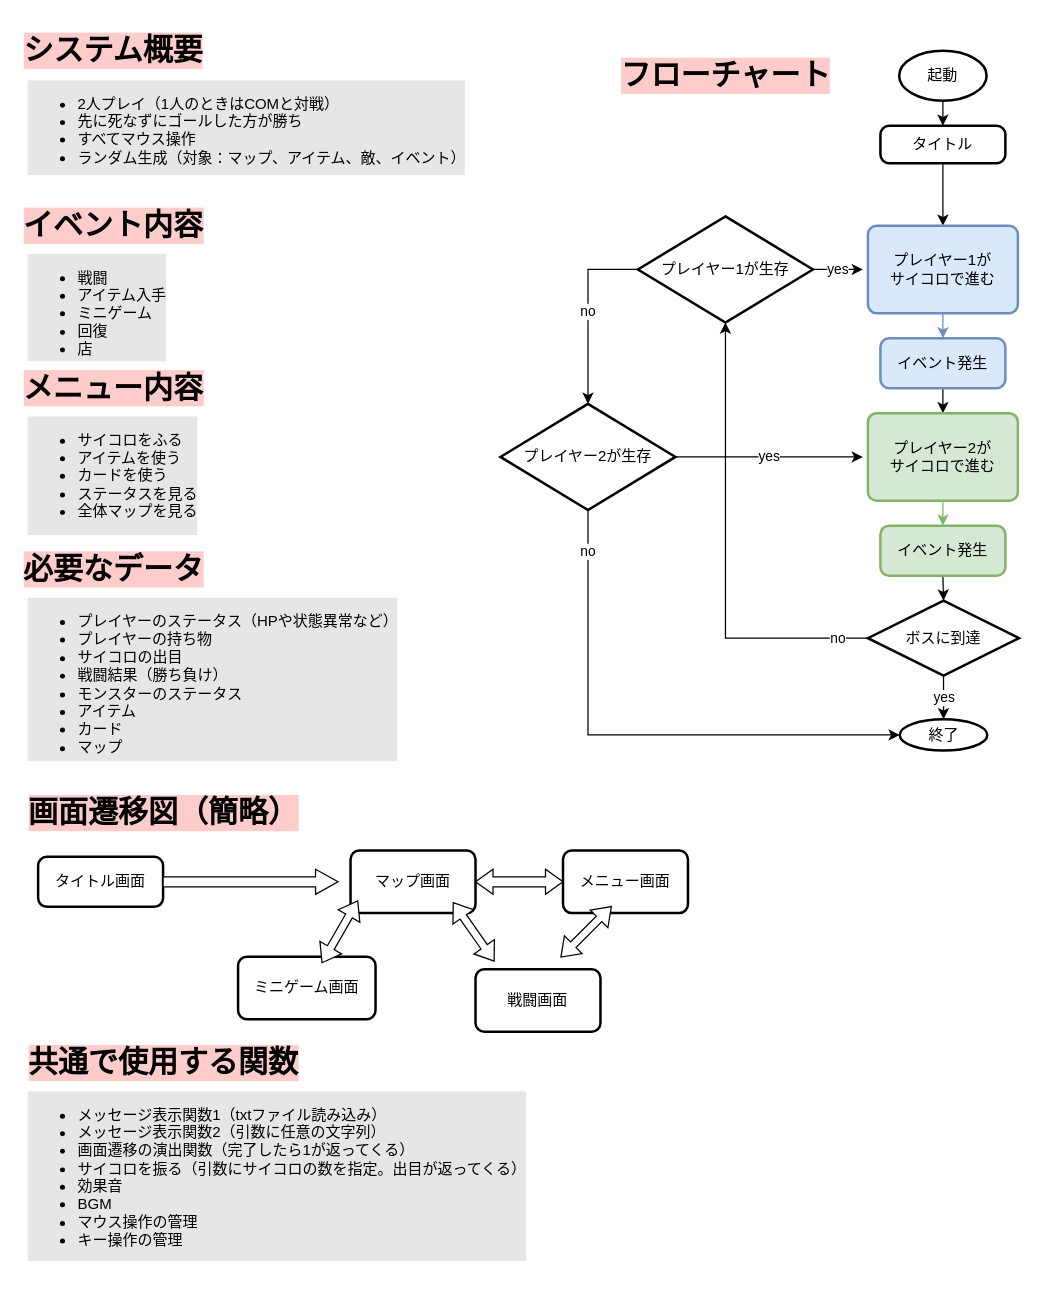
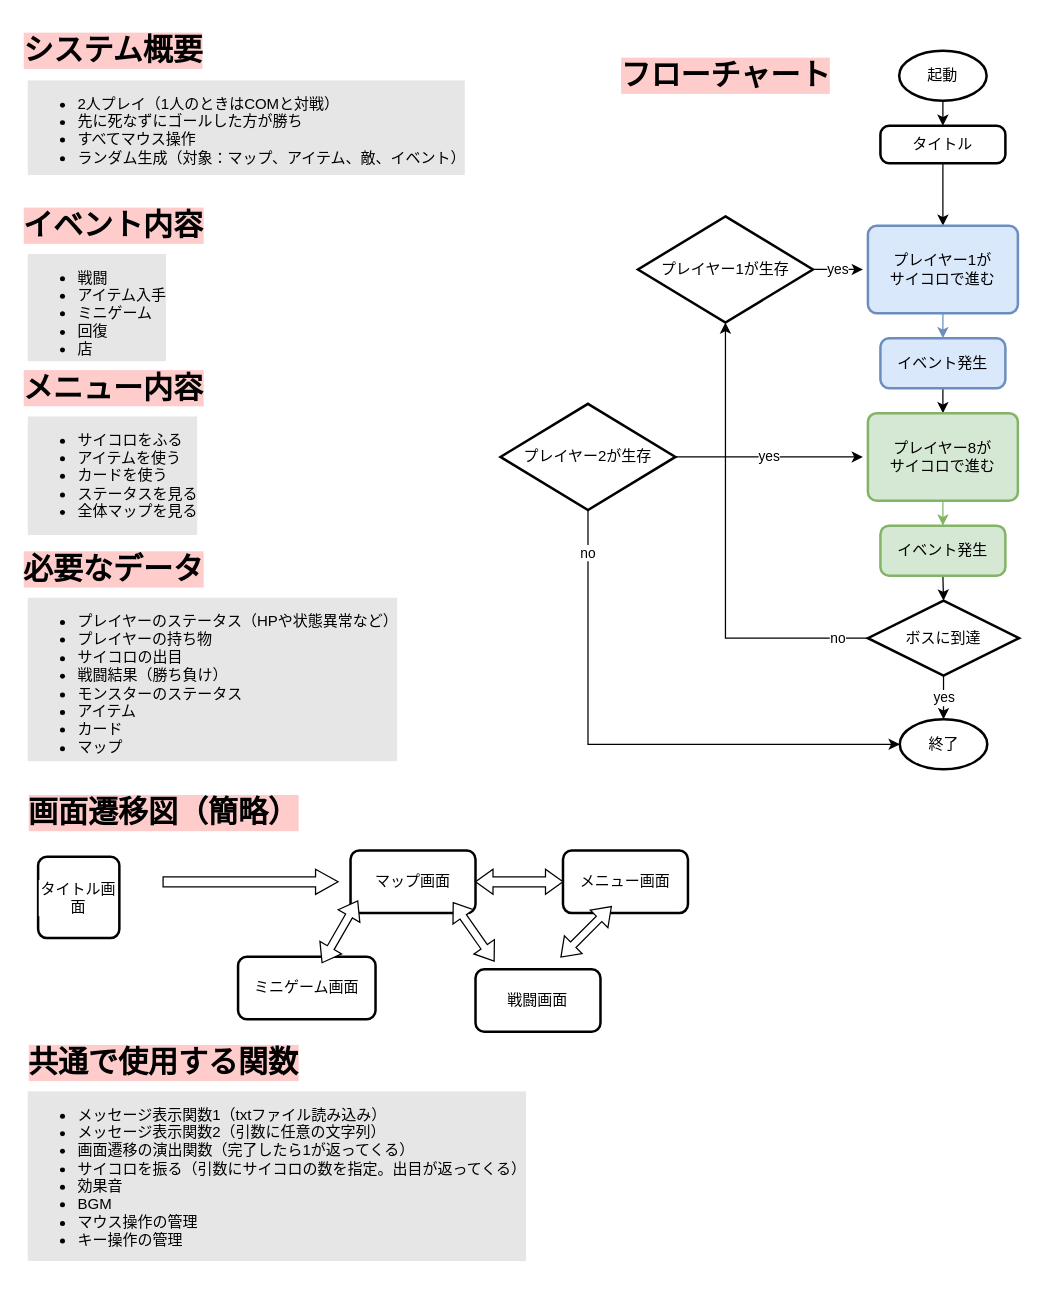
(588, 307) -> none
(943, 457) -> (943, 457)
(944, 735) -> (944, 744)
(101, 882) -> (79, 898)
